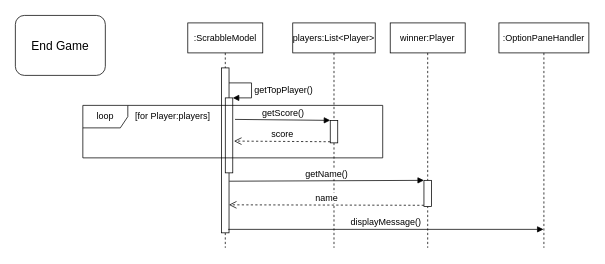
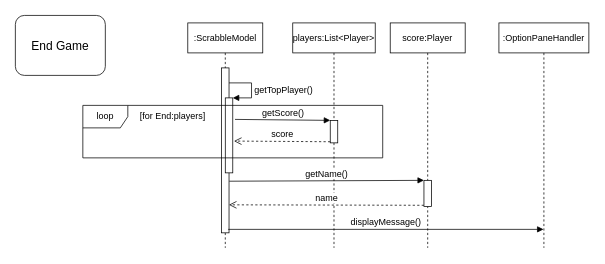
(428, 38) -> (428, 38)
(173, 117) -> (173, 117)
